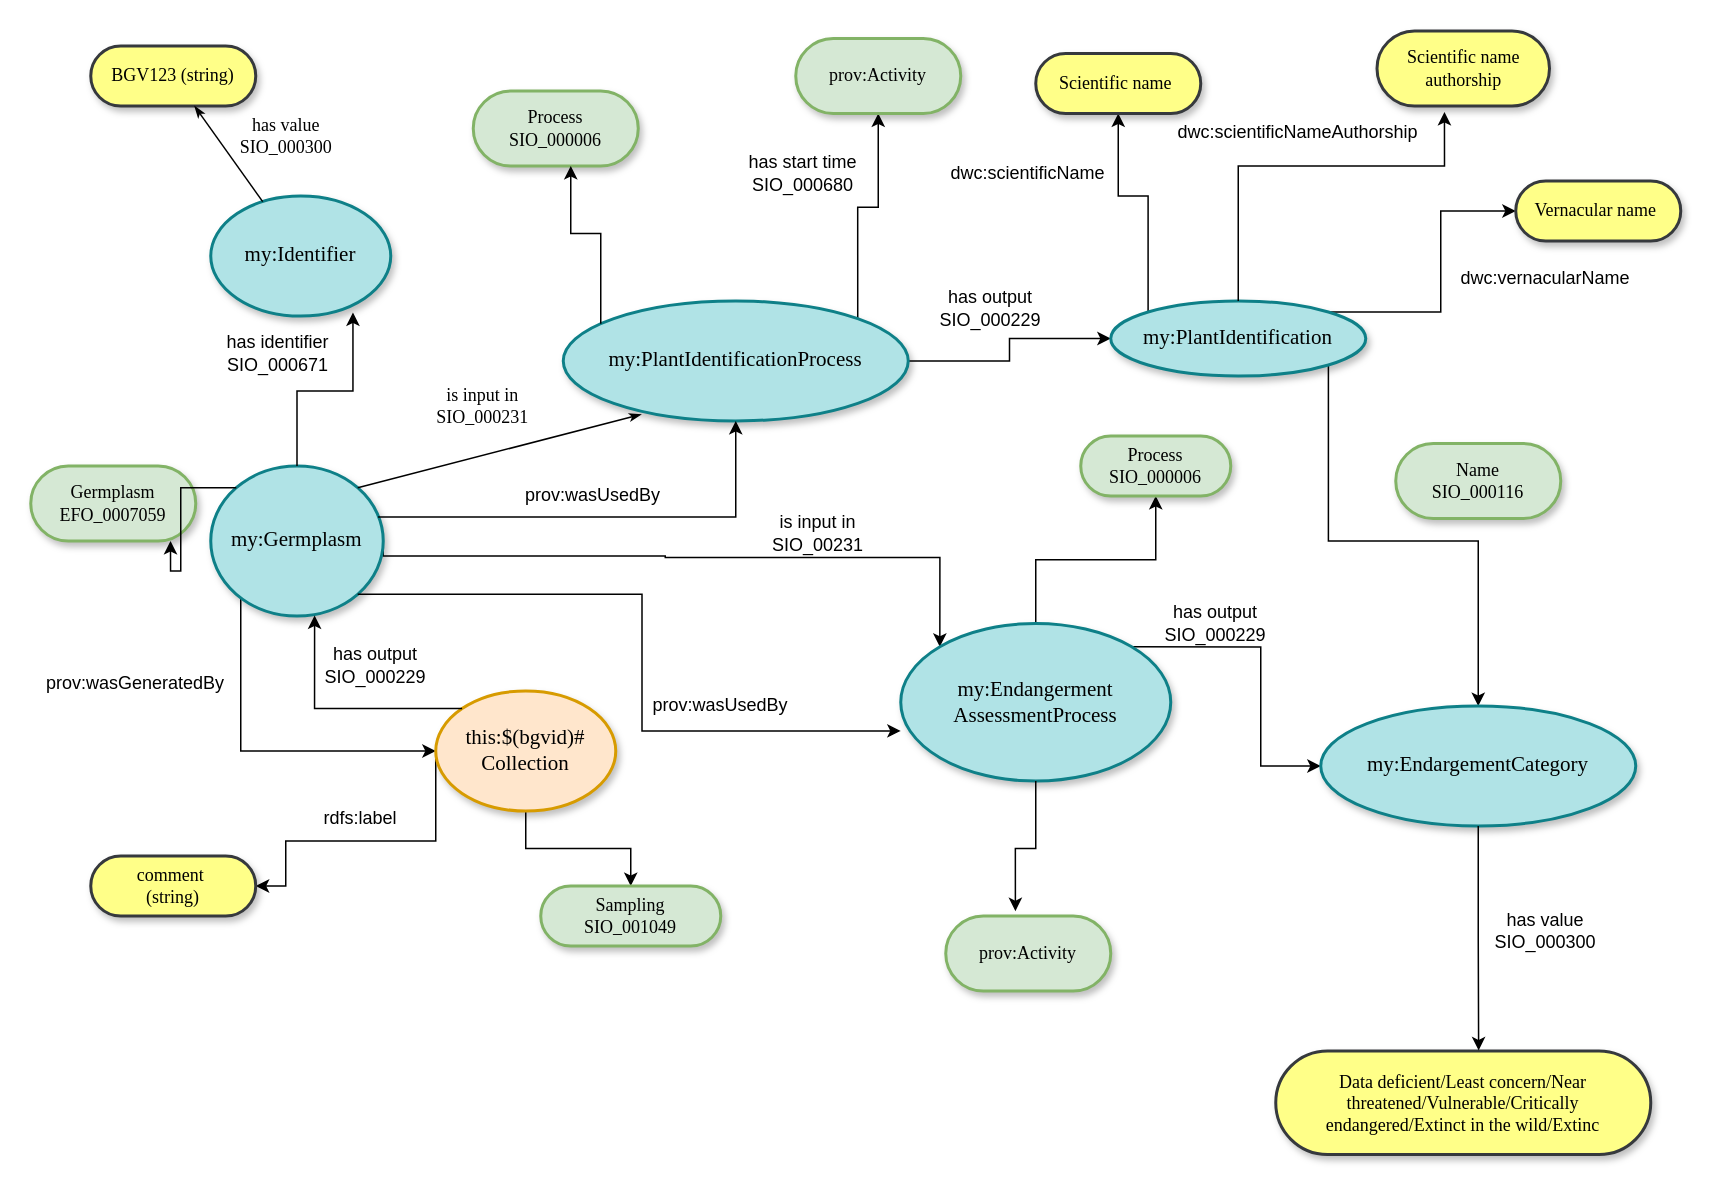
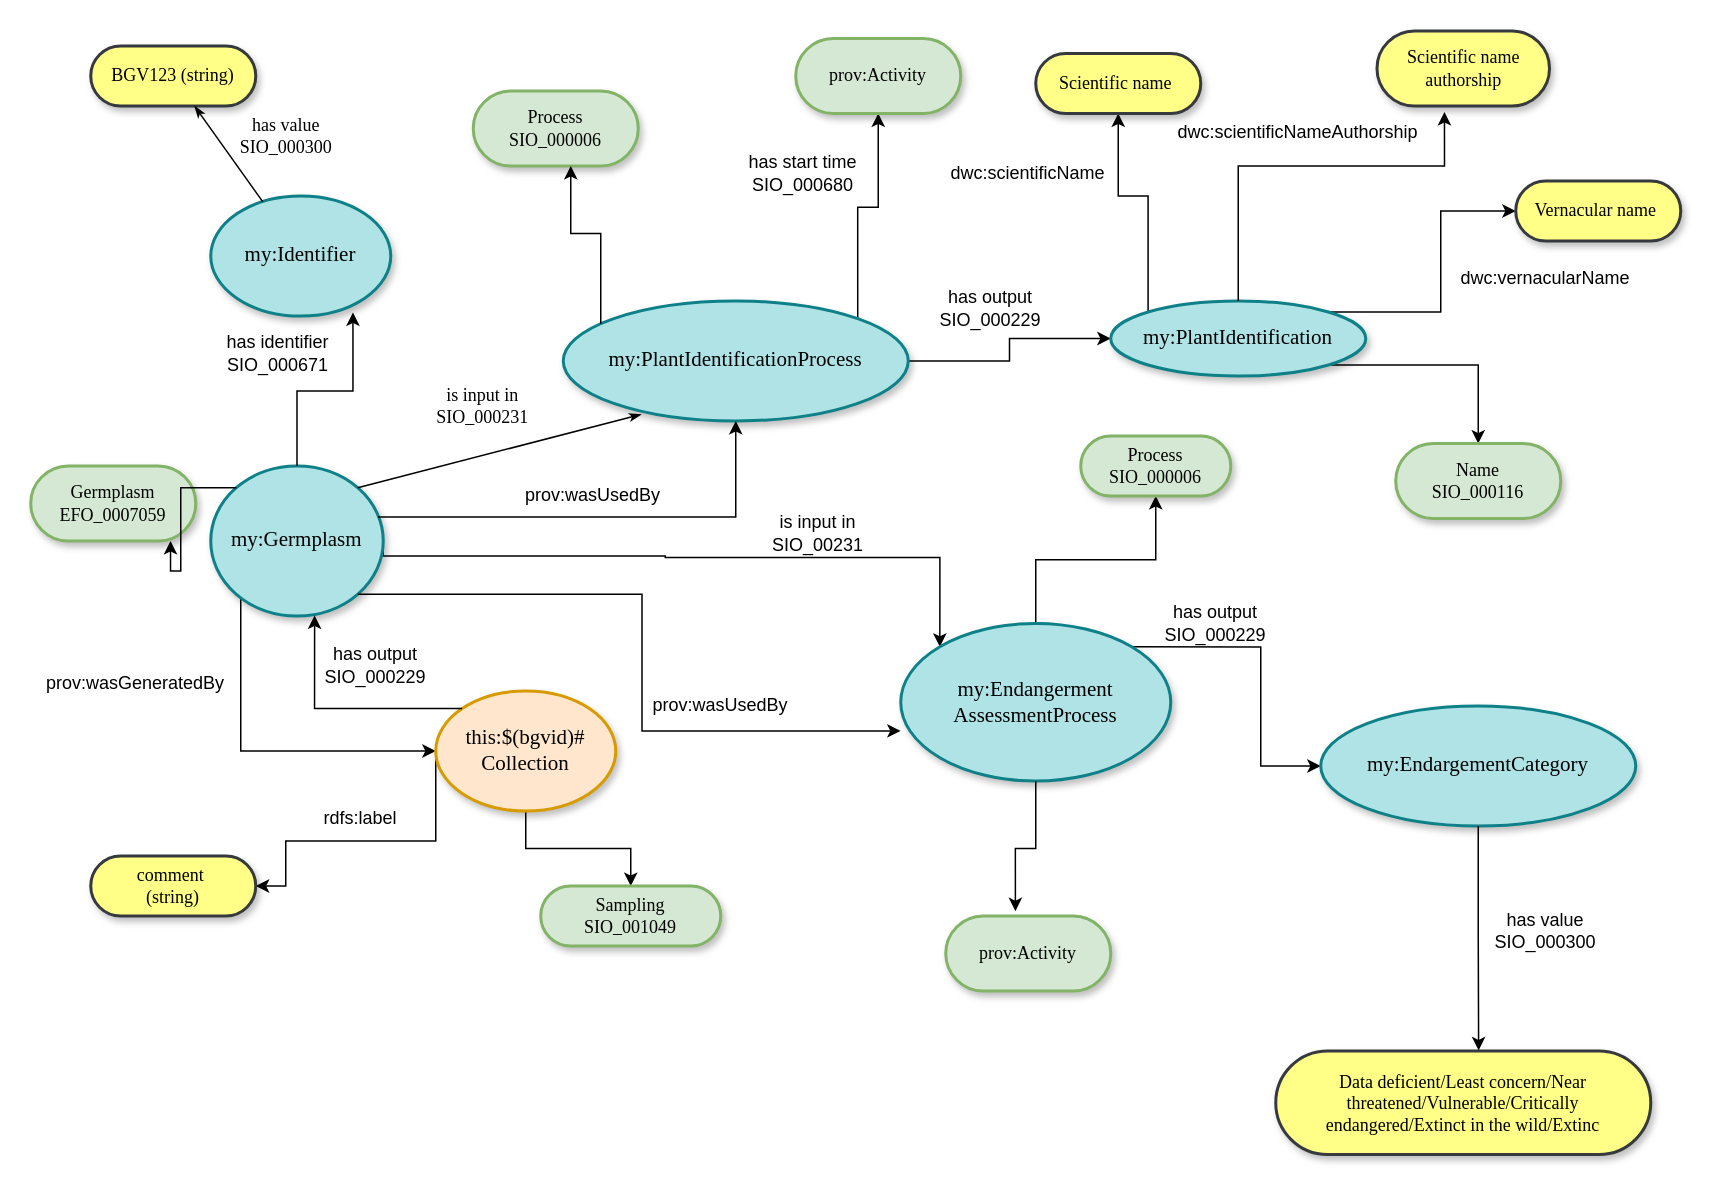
(1393, 541) -> (1437, 365)
